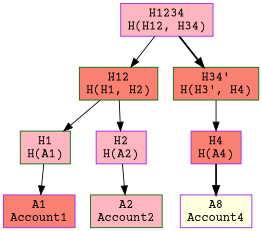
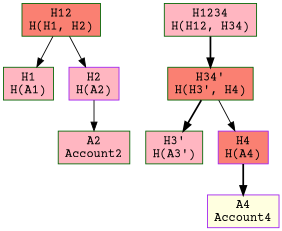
(167, 20) -> (210, 20)
(146, 48) -> none
none -> (174, 147)
(39, 211) -> none
(216, 211) -> (243, 211)
